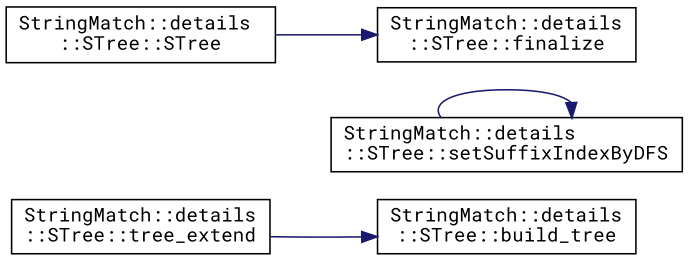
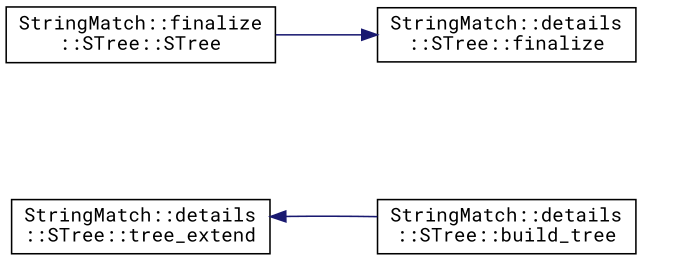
(141, 35) -> (141, 35)
(507, 145) -> none
(316, 237) -> (332, 216)
